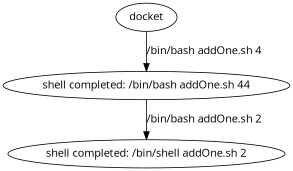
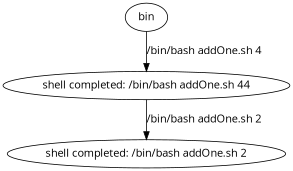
(146, 17) -> (146, 17)
(146, 154) -> (146, 154)
